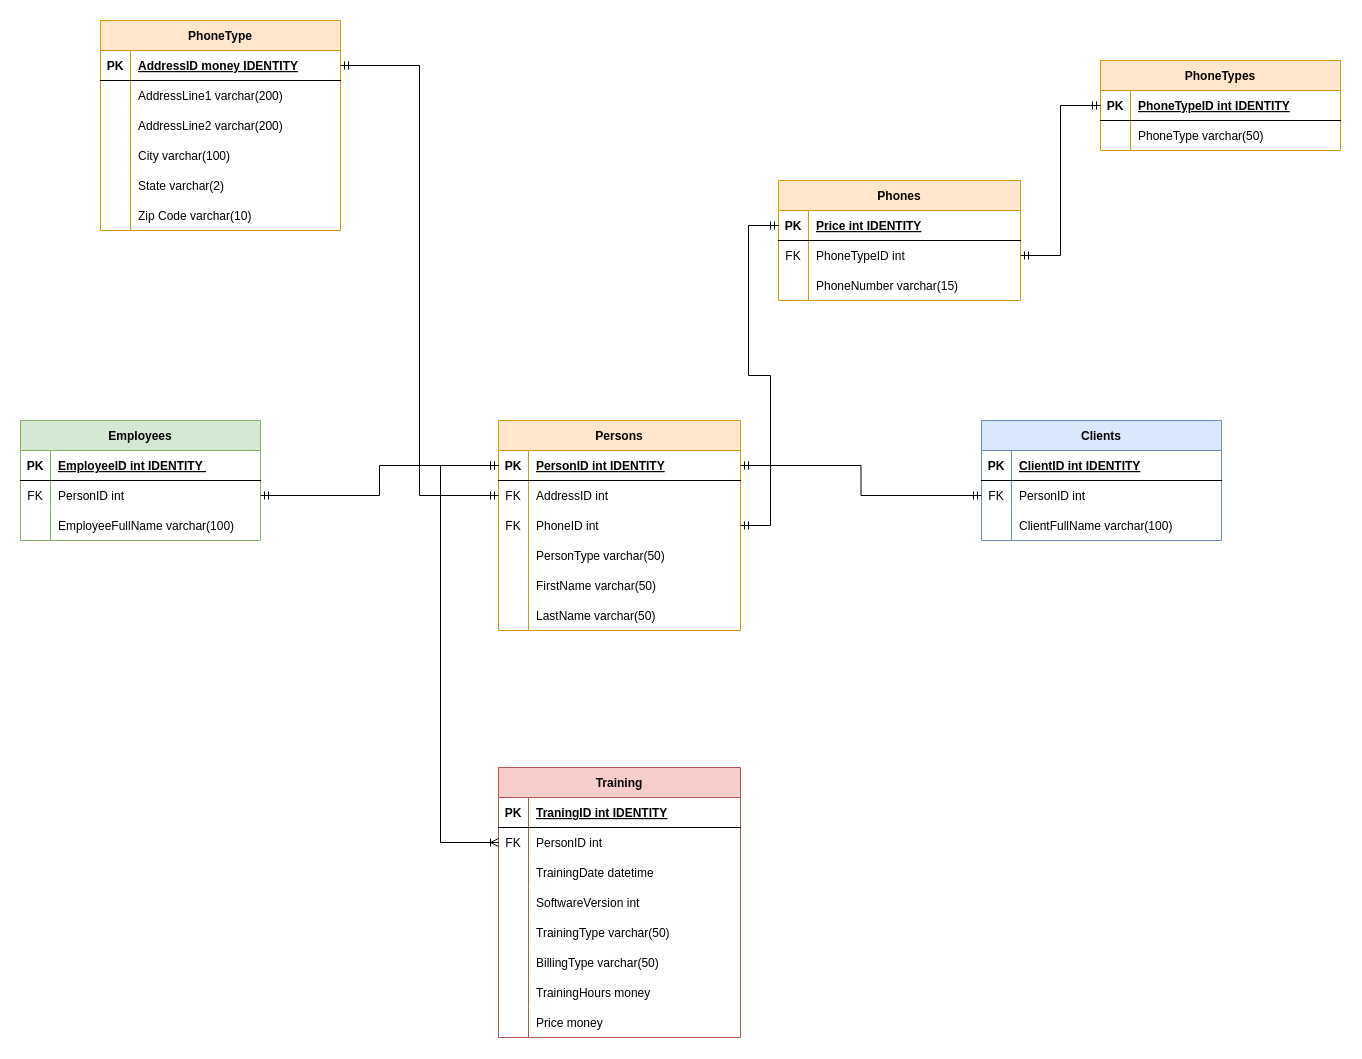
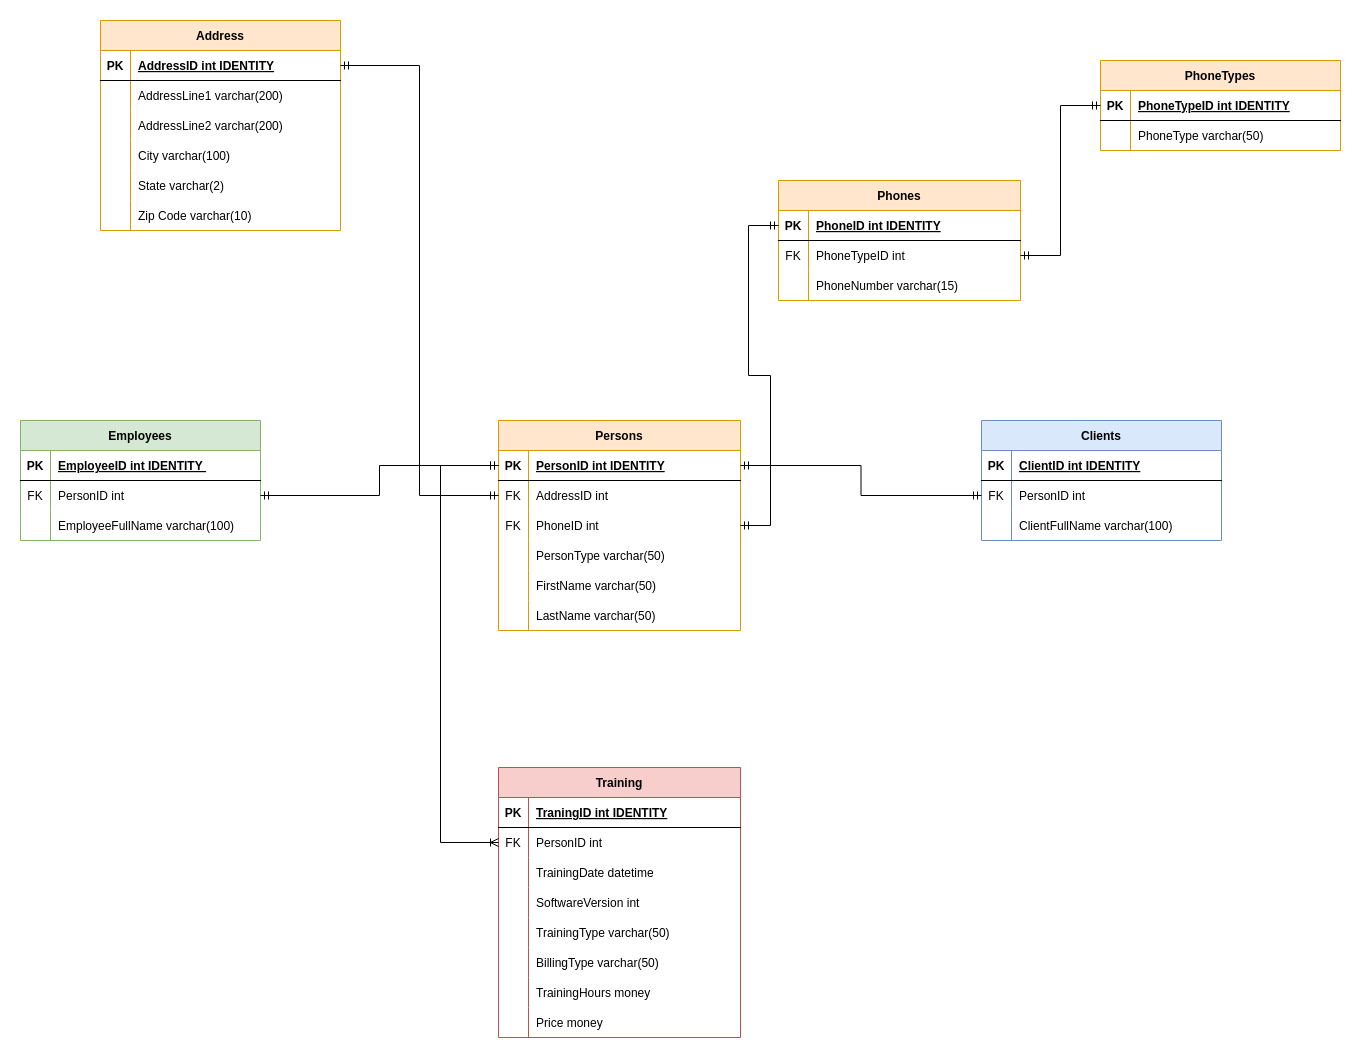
(220, 36) -> (220, 36)
(216, 66) -> (207, 66)
(870, 226) -> (879, 226)
